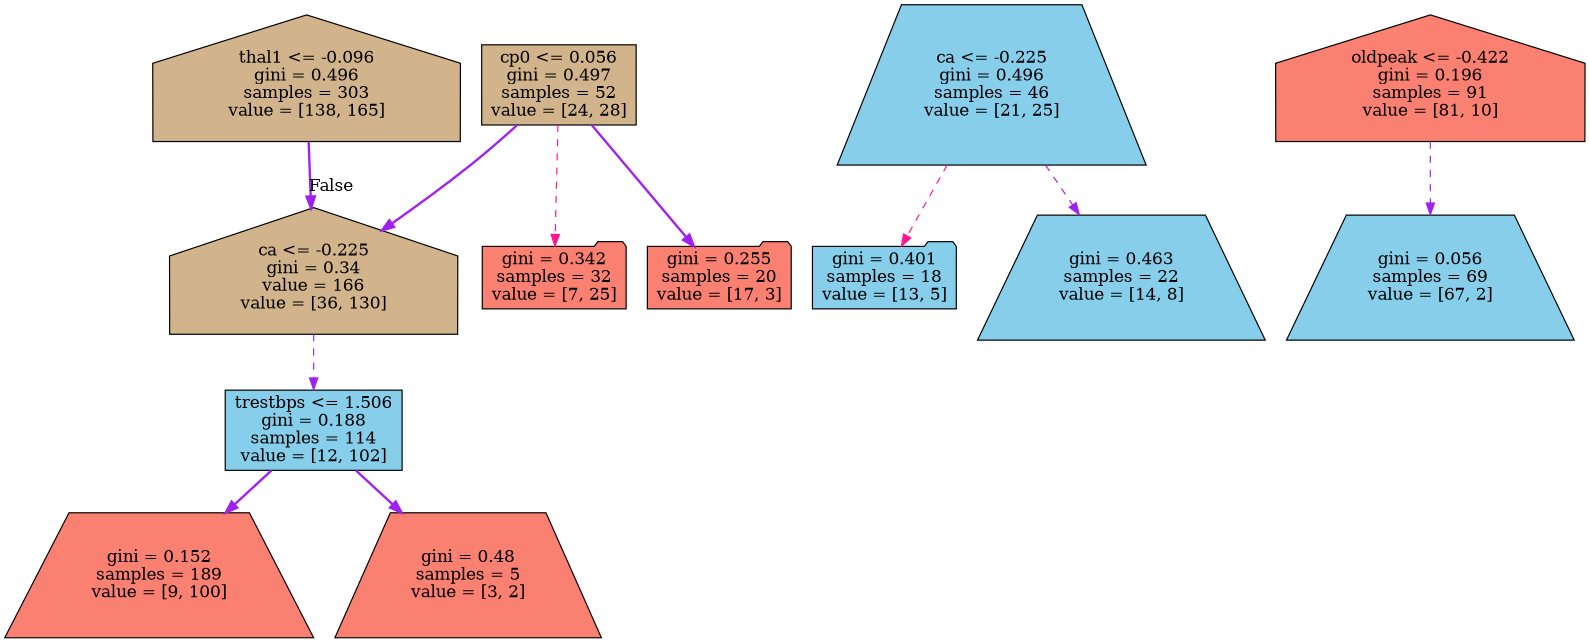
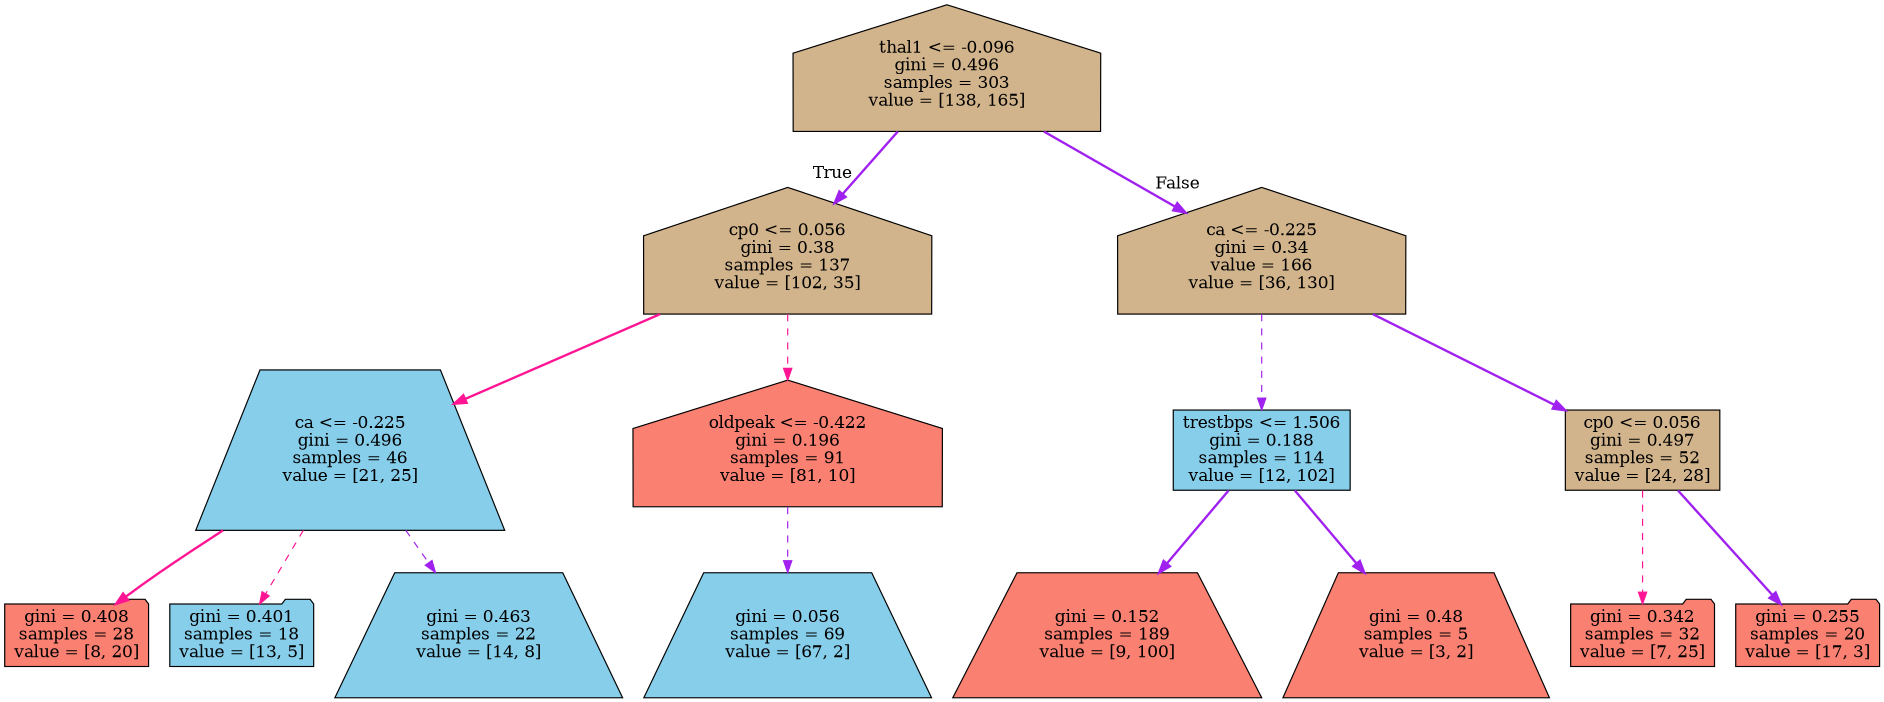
(456, 176) -> (1464, 360)
none -> (788, 257)
none -> (77, 635)
